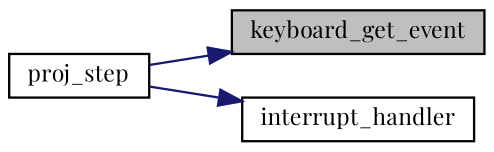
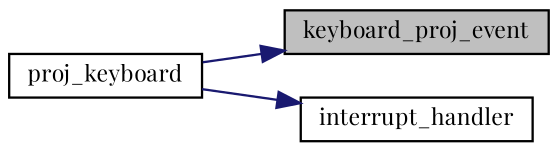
(358, 32) -> (417, 32)
(79, 76) -> (106, 76)
